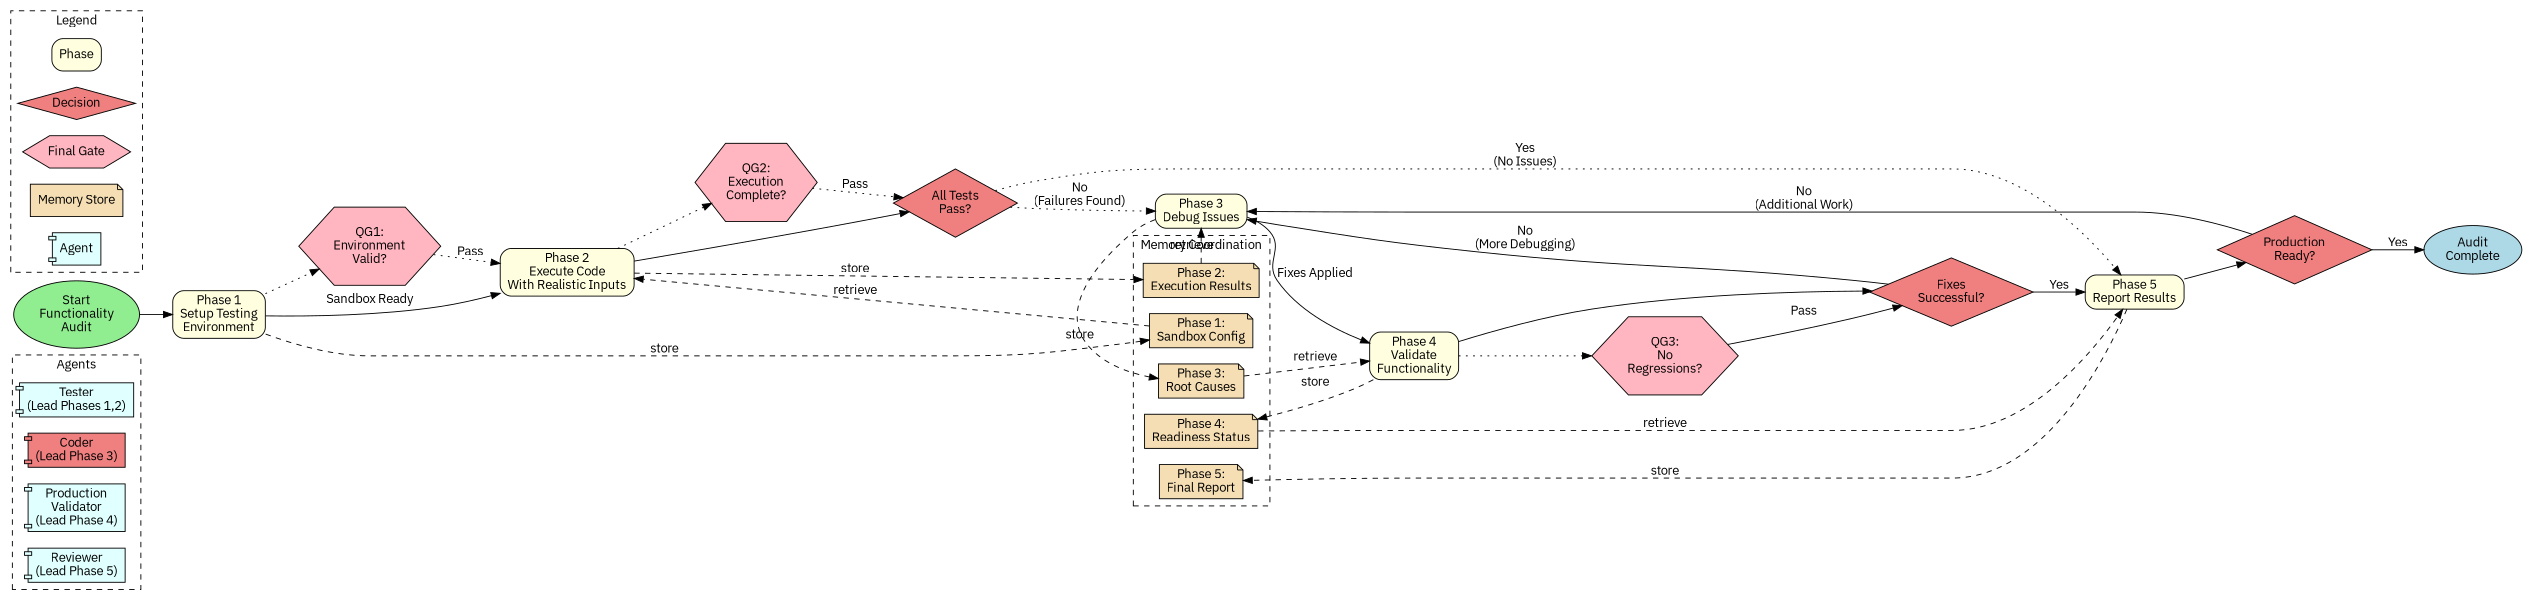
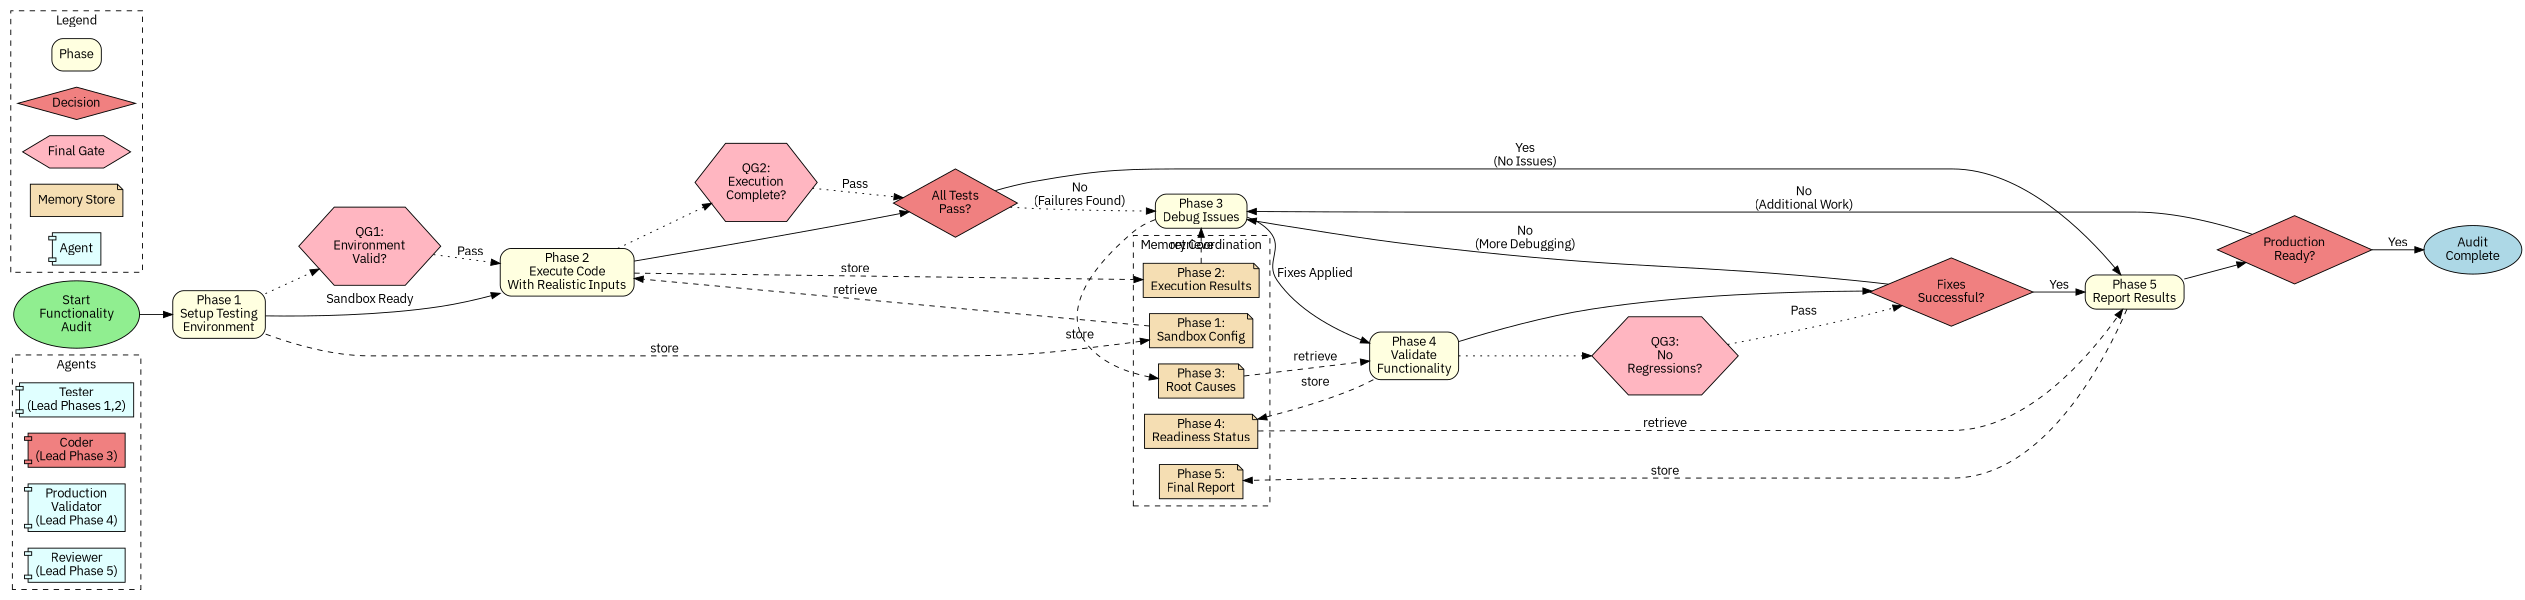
(1571, 169) -> (1571, 169)
(1811, 328) -> (1811, 328)
